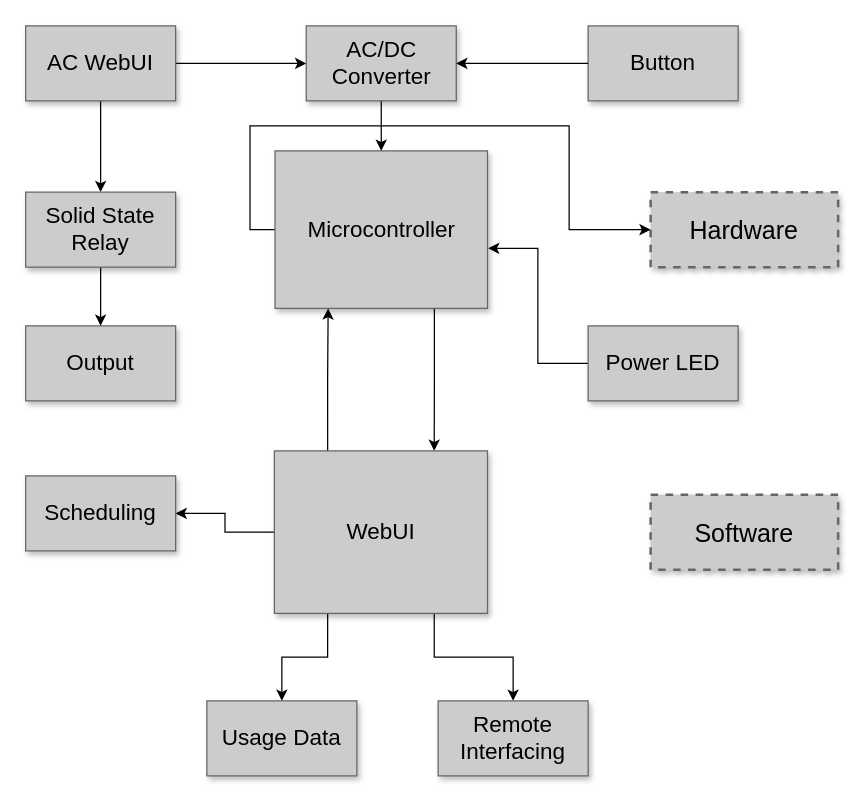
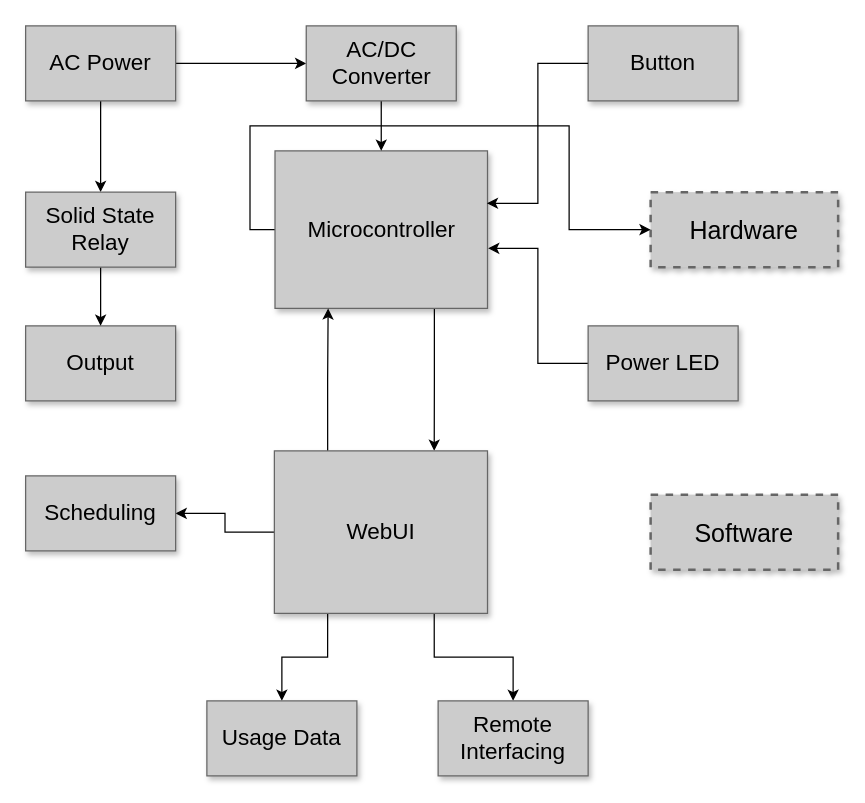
(101, 63) -> (101, 63)
(502, 63) -> (538, 153)
